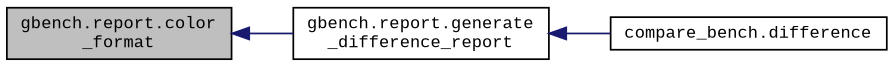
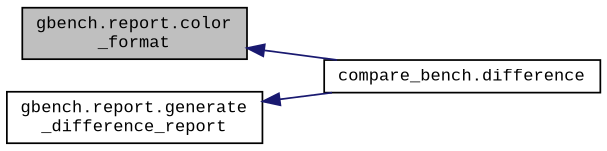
(271, 33) -> (301, 55)
